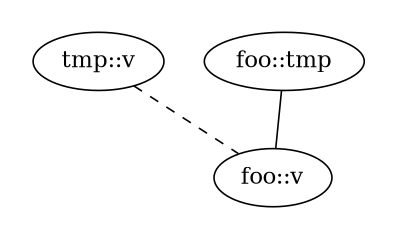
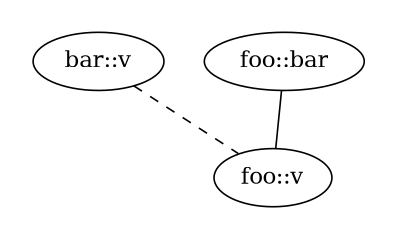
(99, 61) -> (99, 61)
(284, 61) -> (284, 61)
